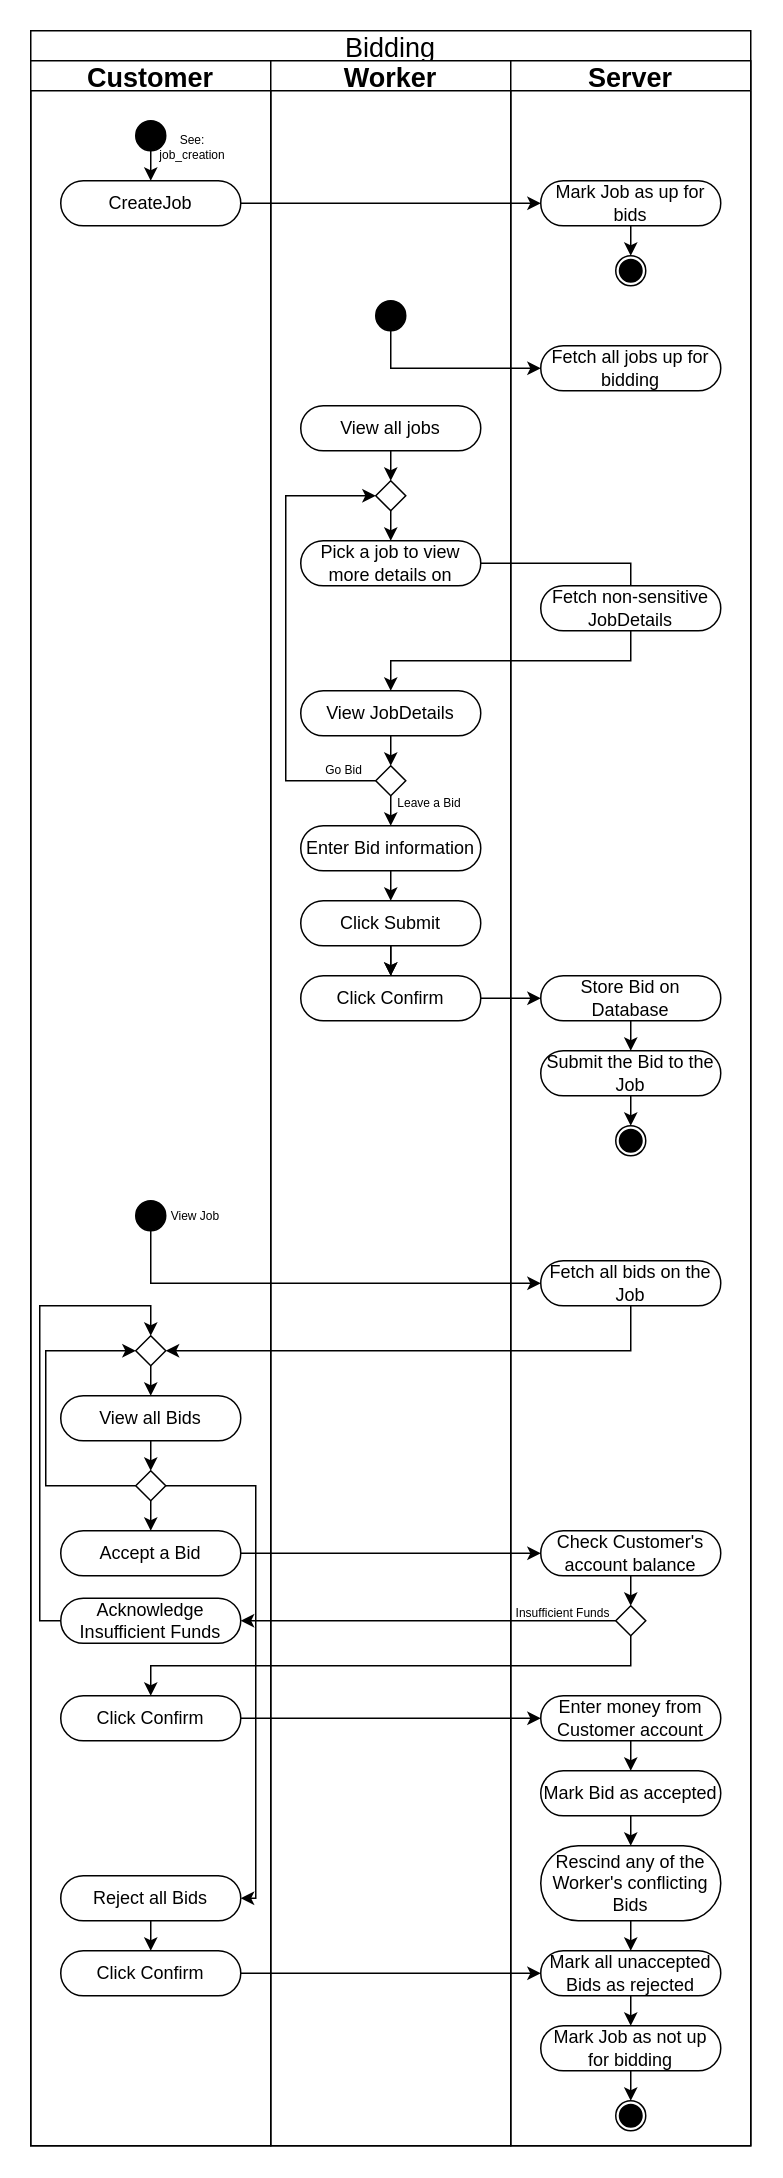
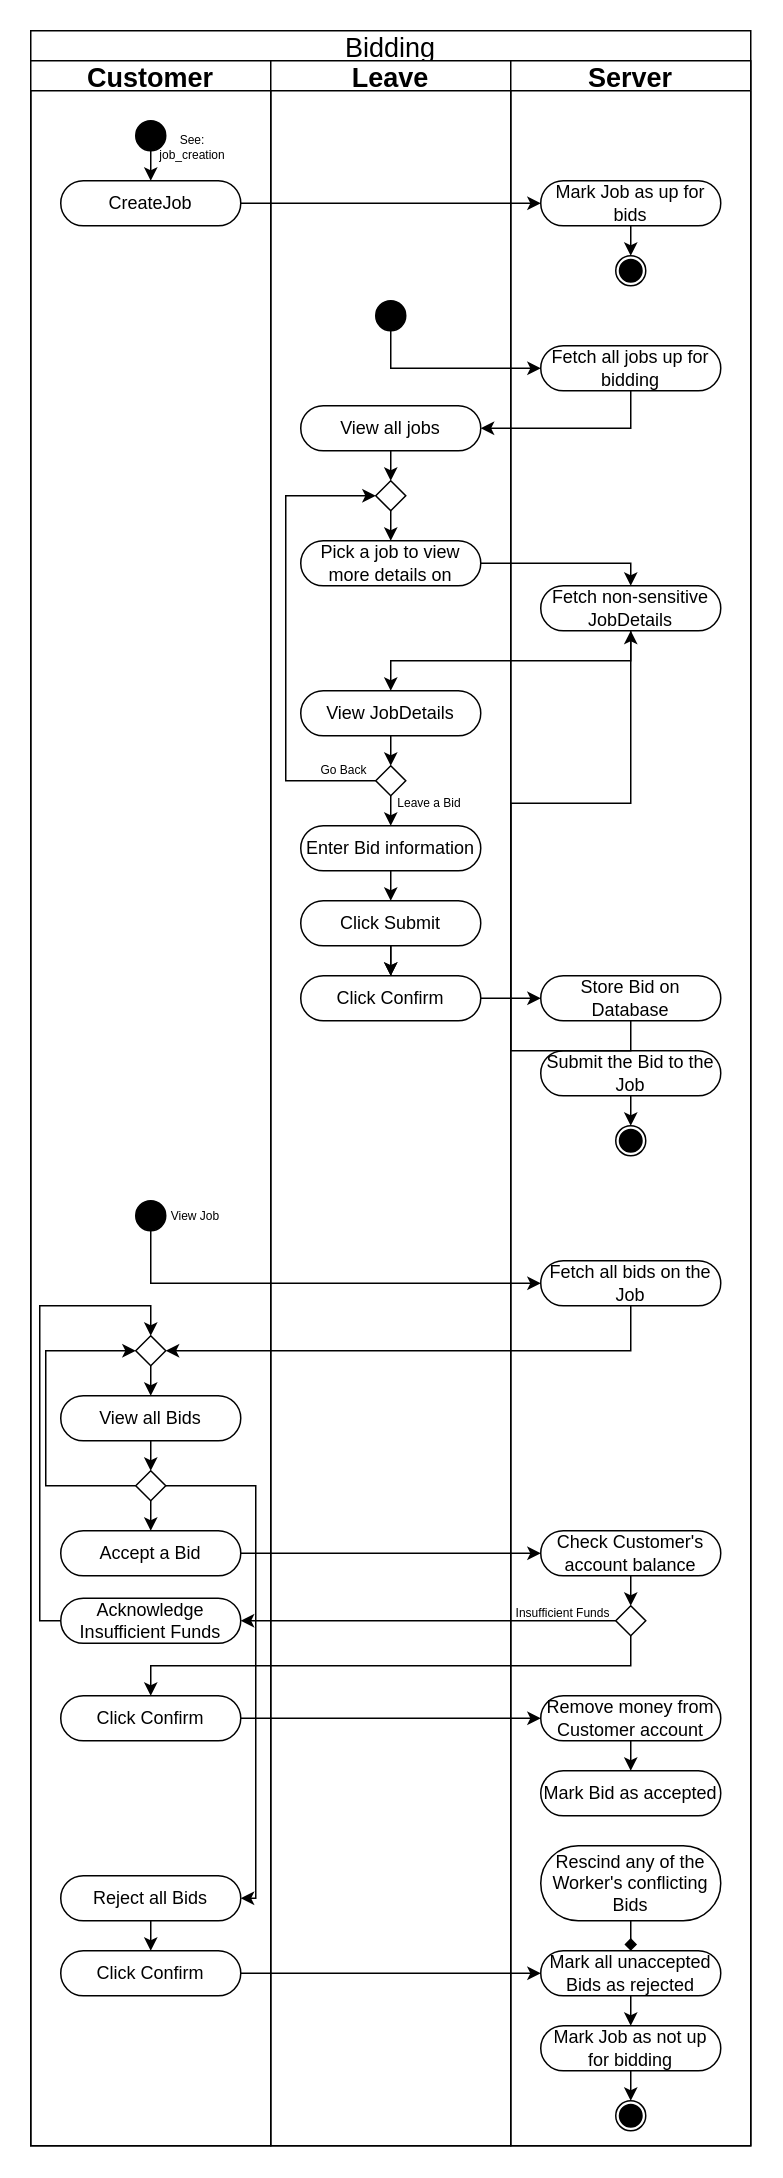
(390, 78) -> (390, 78)
none -> (580, 428)
(631, 578) -> (631, 574)
(344, 770) -> (344, 770)
(631, 1039) -> (631, 792)
(631, 1718) -> (631, 1718)
(631, 1826) -> none
(631, 1939) -> (631, 1938)
